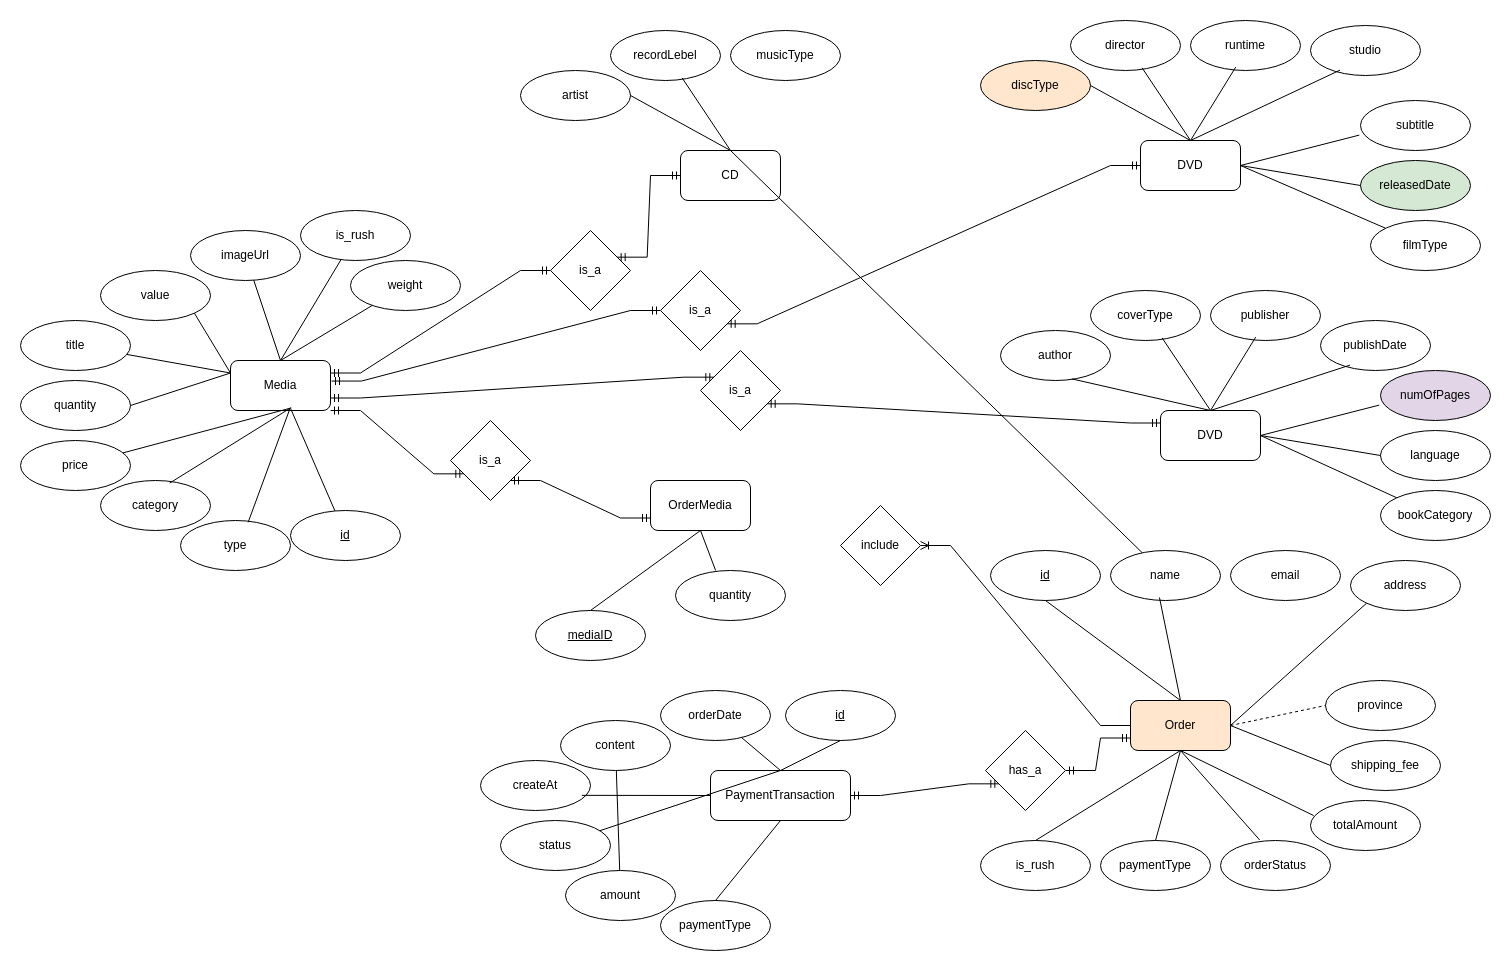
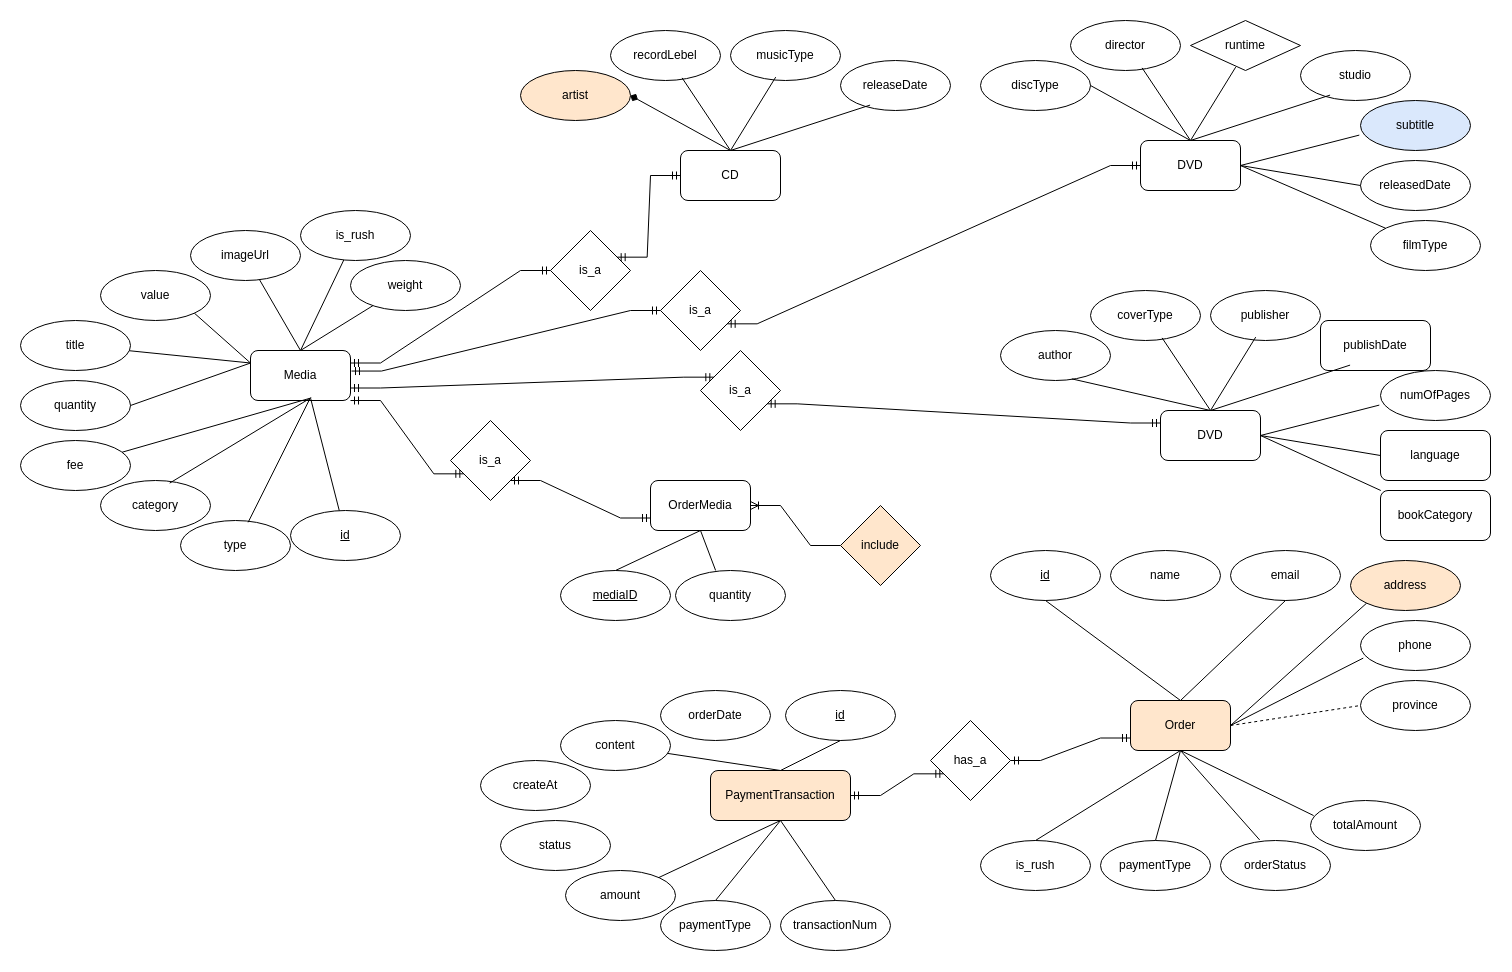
(1246, 46) -> (1246, 46)
(1366, 51) -> (1356, 76)
none -> (896, 86)
(1036, 86) -> (1036, 86)
(576, 96) -> (576, 96)
(635, 98) -> (638, 100)
(1416, 126) -> (1416, 126)
none -> (801, 127)
(1416, 186) -> (1416, 186)
(1376, 346) -> (1376, 346)
(937, 352) -> (754, 113)
(281, 386) -> (301, 376)
(1436, 396) -> (1436, 396)
(1436, 456) -> (1436, 456)
(76, 466) -> (76, 466)
(1436, 516) -> (1436, 516)
none -> (796, 526)
(881, 546) -> (881, 546)
(1406, 586) -> (1406, 586)
(591, 636) -> (616, 596)
(1026, 636) -> none
none -> (1416, 646)
(1169, 647) -> none
none -> (1234, 649)
none -> (1300, 690)
(1381, 706) -> (1416, 706)
(1281, 746) -> none
(760, 753) -> none
(1386, 766) -> none
(1026, 771) -> (971, 761)
(641, 795) -> none
(781, 796) -> (781, 796)
(651, 814) -> (722, 762)
(618, 821) -> (717, 850)
none -> (809, 862)
none -> (836, 926)
